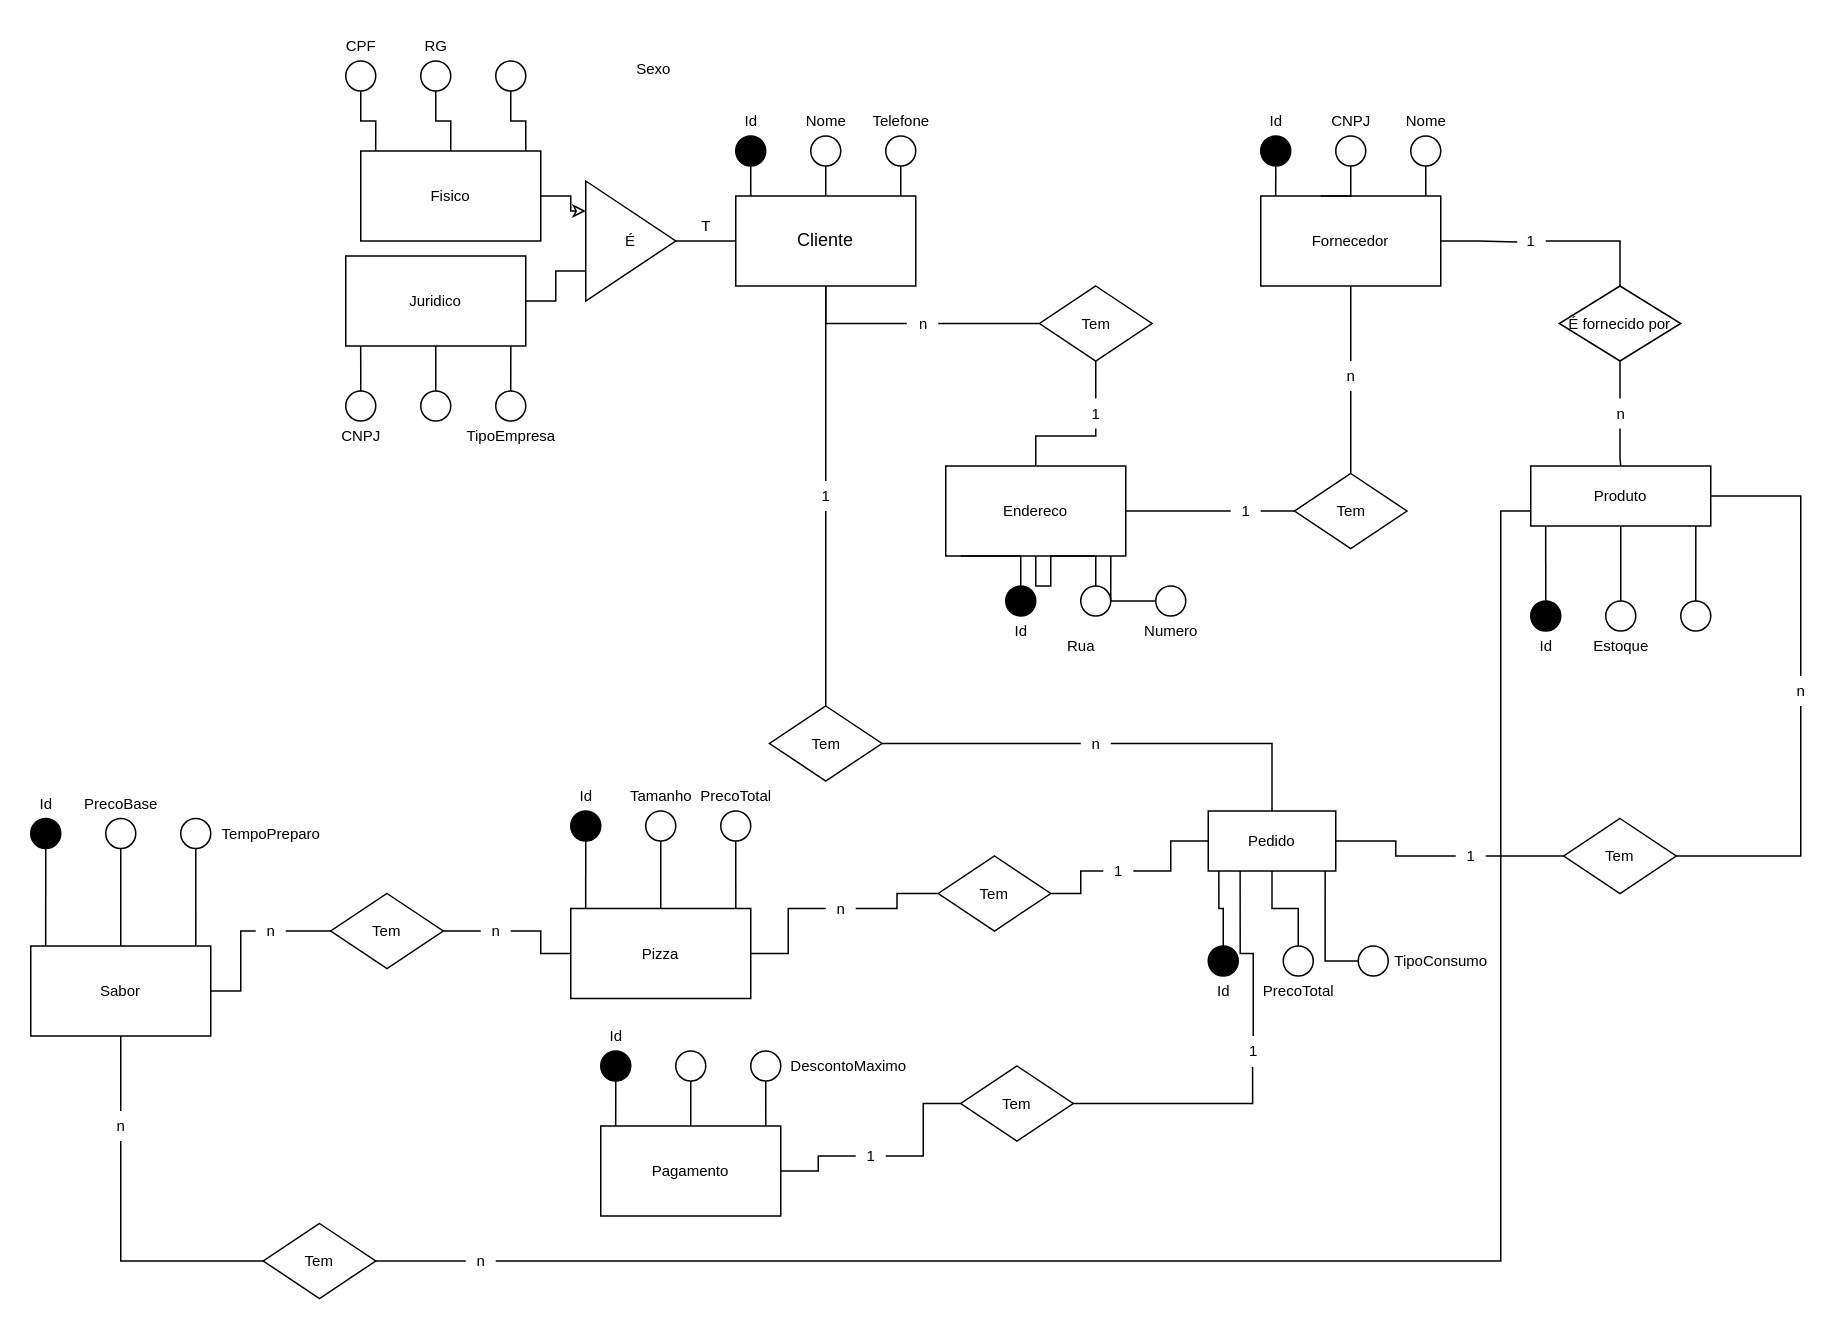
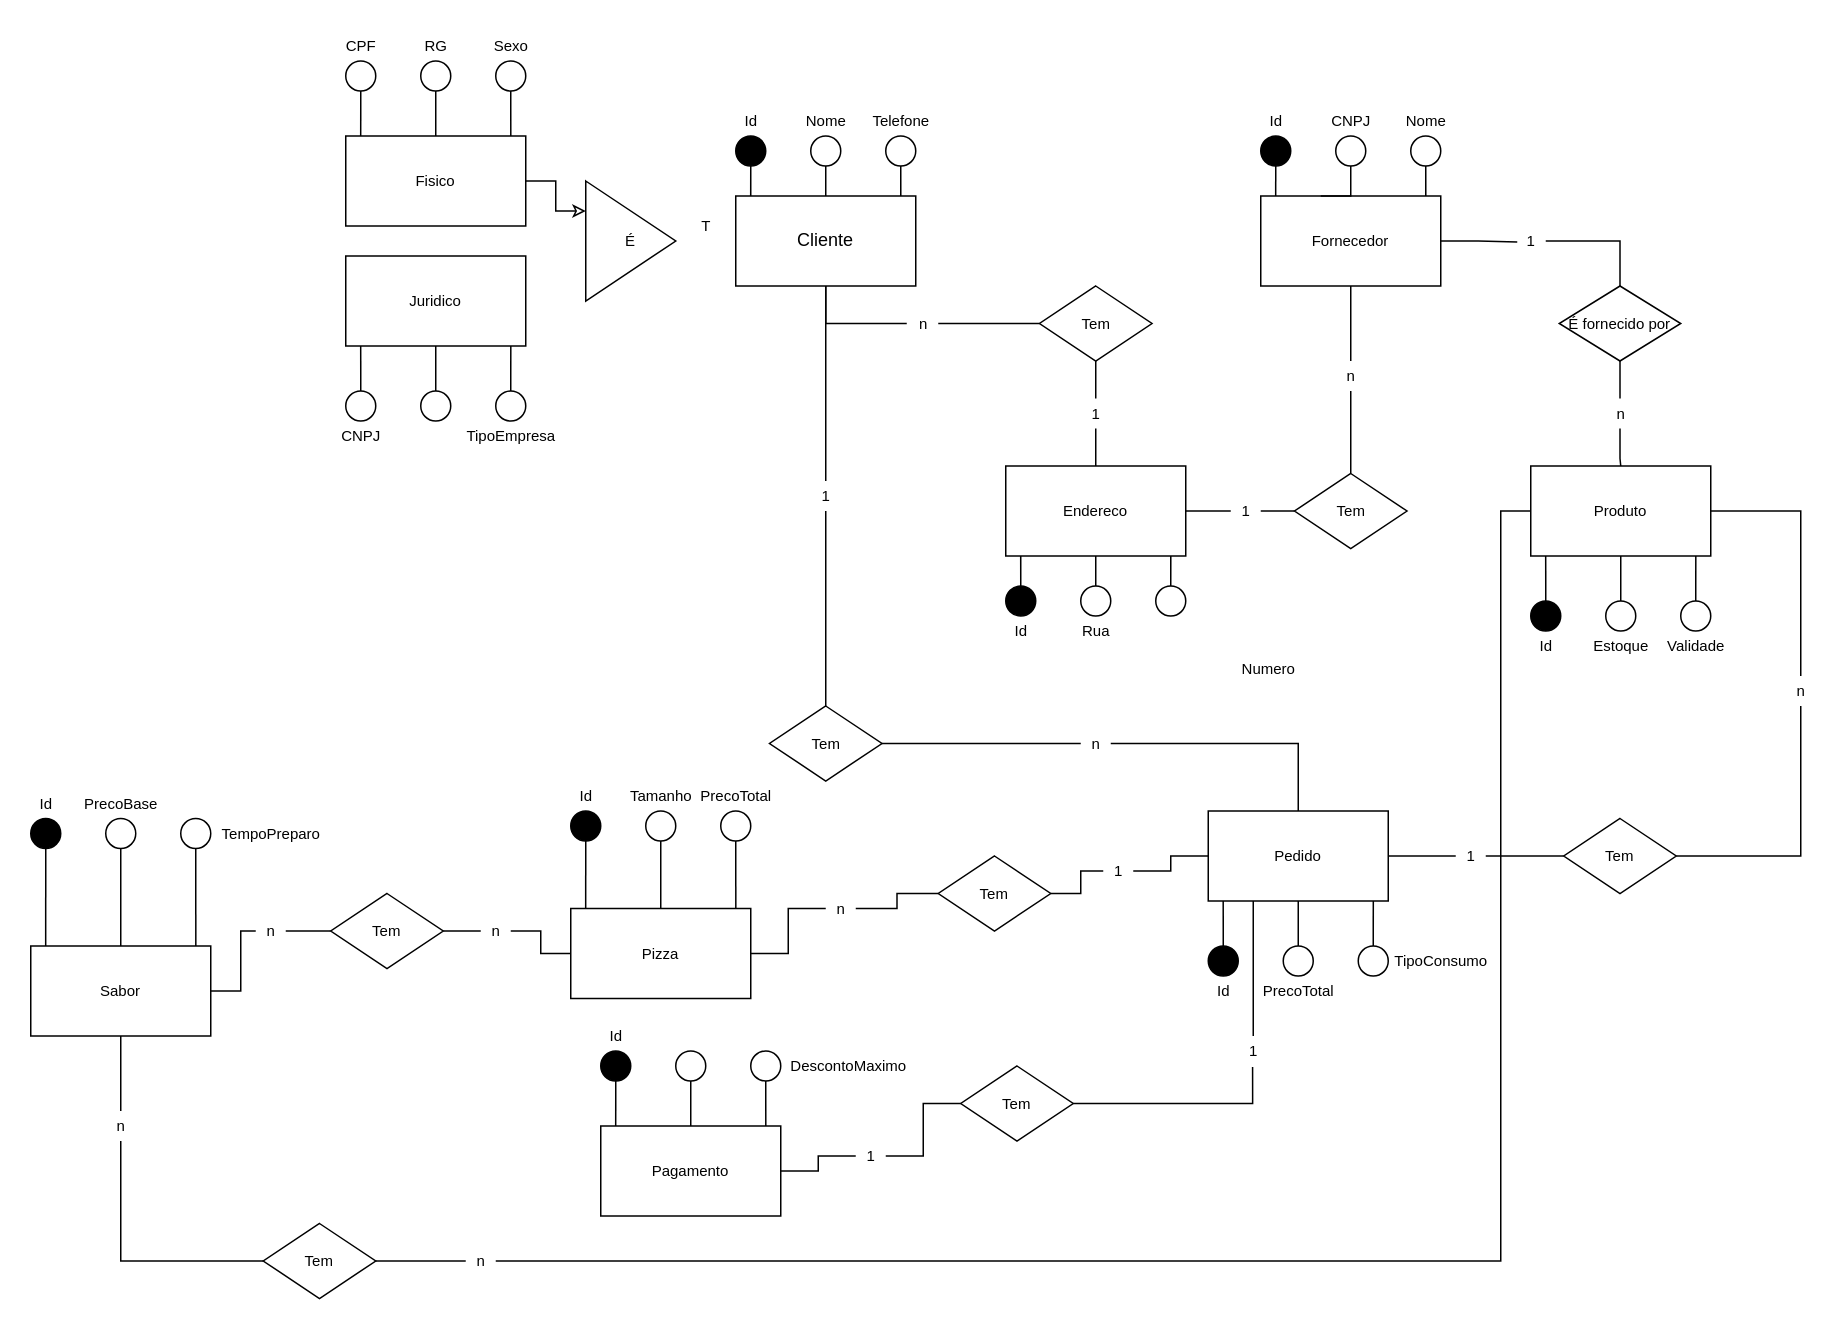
(653, 68) -> (511, 46)
(451, 196) -> (436, 181)
(706, 241) -> none
(556, 286) -> none
(1621, 496) -> (1621, 511)
(1036, 511) -> (1096, 511)
(1171, 631) -> (1268, 668)
(1081, 646) -> (1096, 631)
none -> (1696, 646)
(1272, 841) -> (1298, 856)
